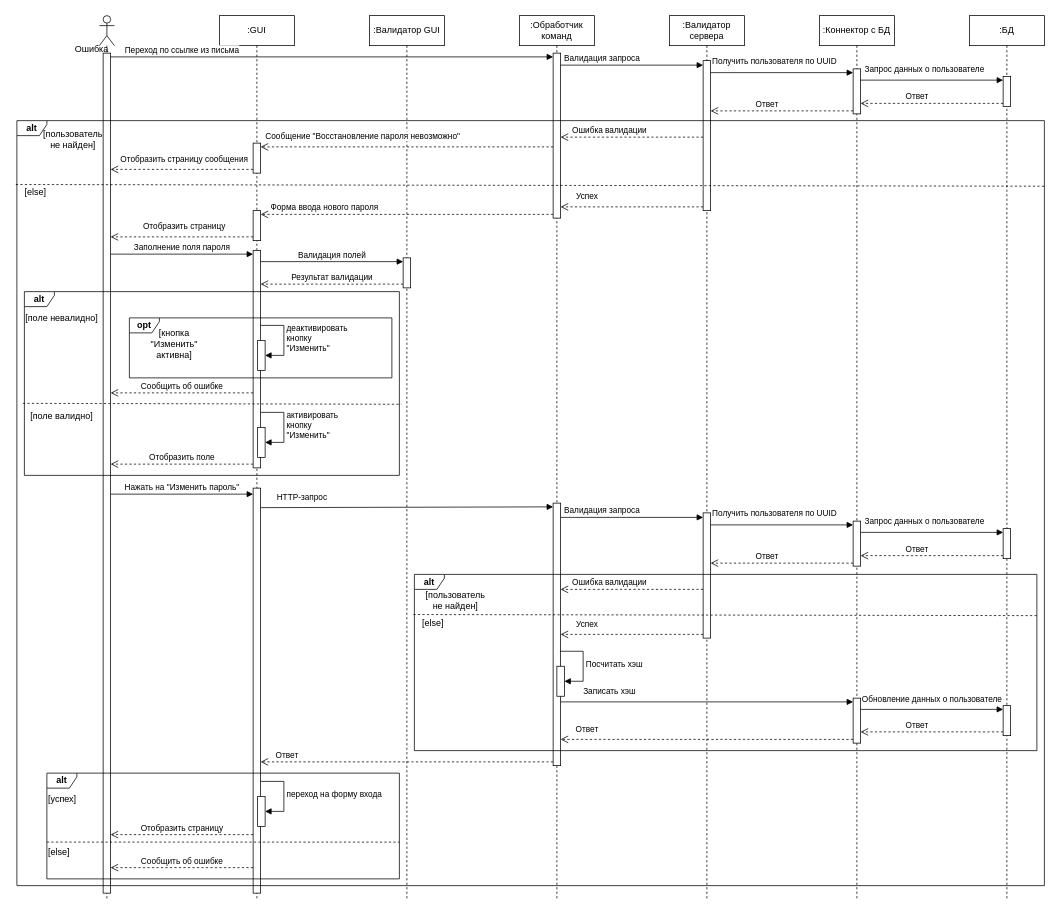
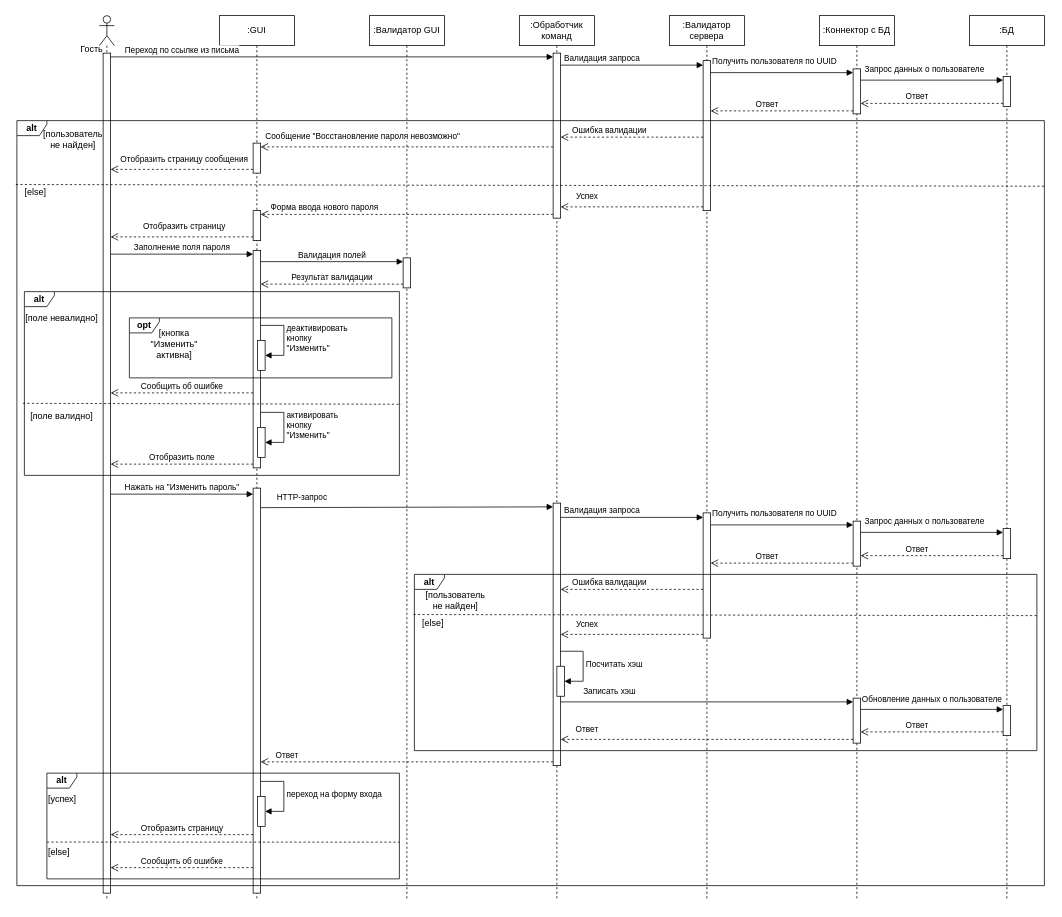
(92, 49) -> (92, 49)
